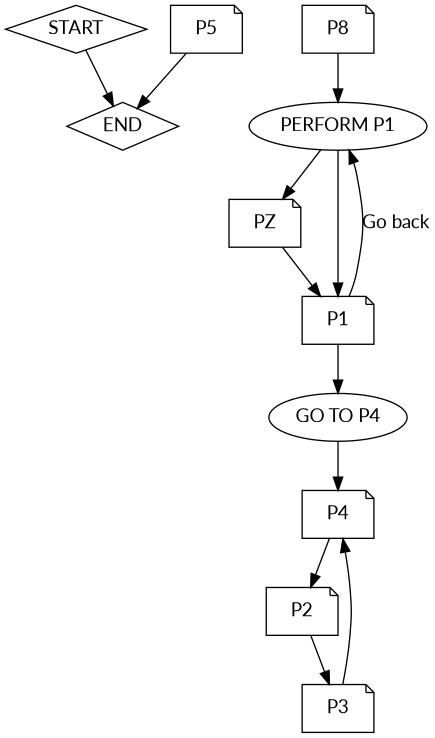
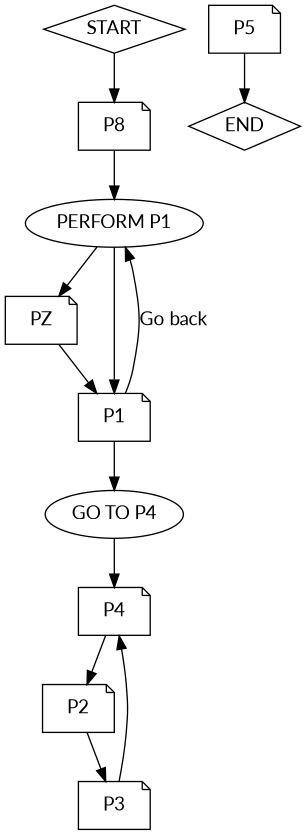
(97, 72) -> (114, 71)
